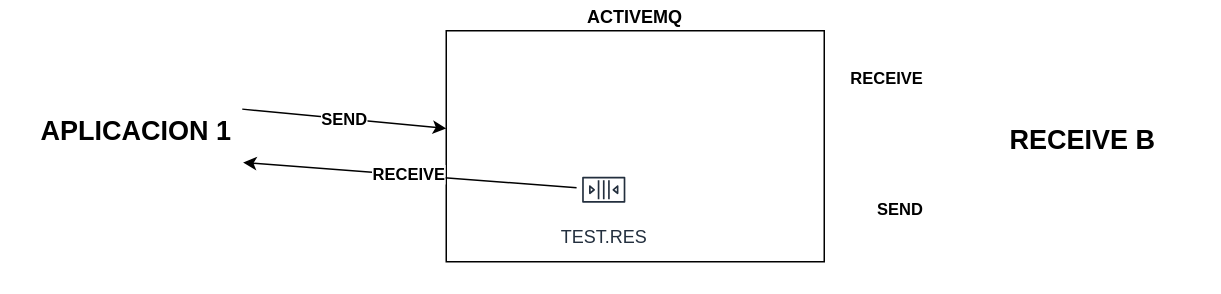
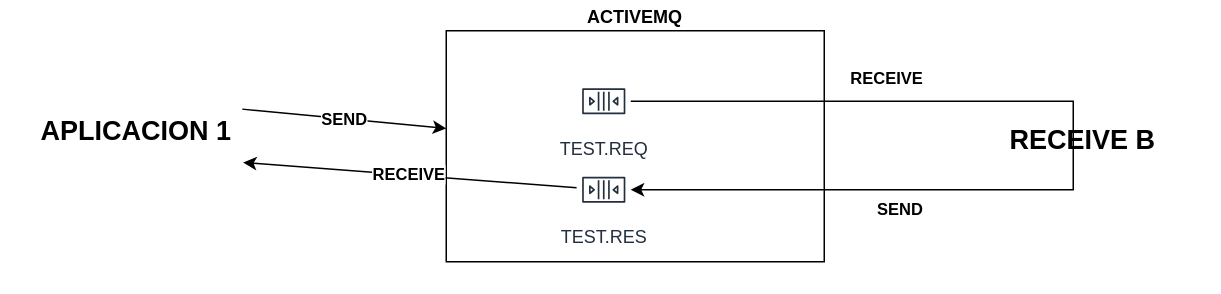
none -> (604, 101)
none -> (1073, 140)
